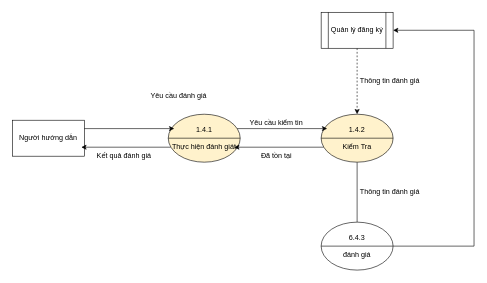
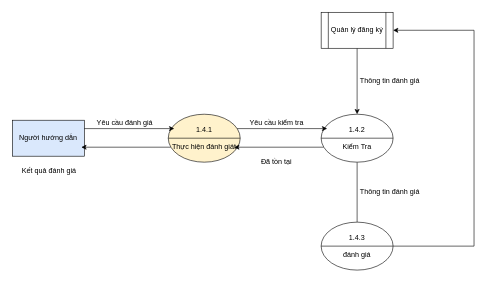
(357, 79) -> (357, 79)
(183, 96) -> (129, 123)
(277, 123) -> (278, 123)
(48, 138) -> (48, 138)
(357, 138) -> (357, 138)
(129, 156) -> (54, 171)
(281, 156) -> (281, 162)
(357, 246) -> (357, 246)
